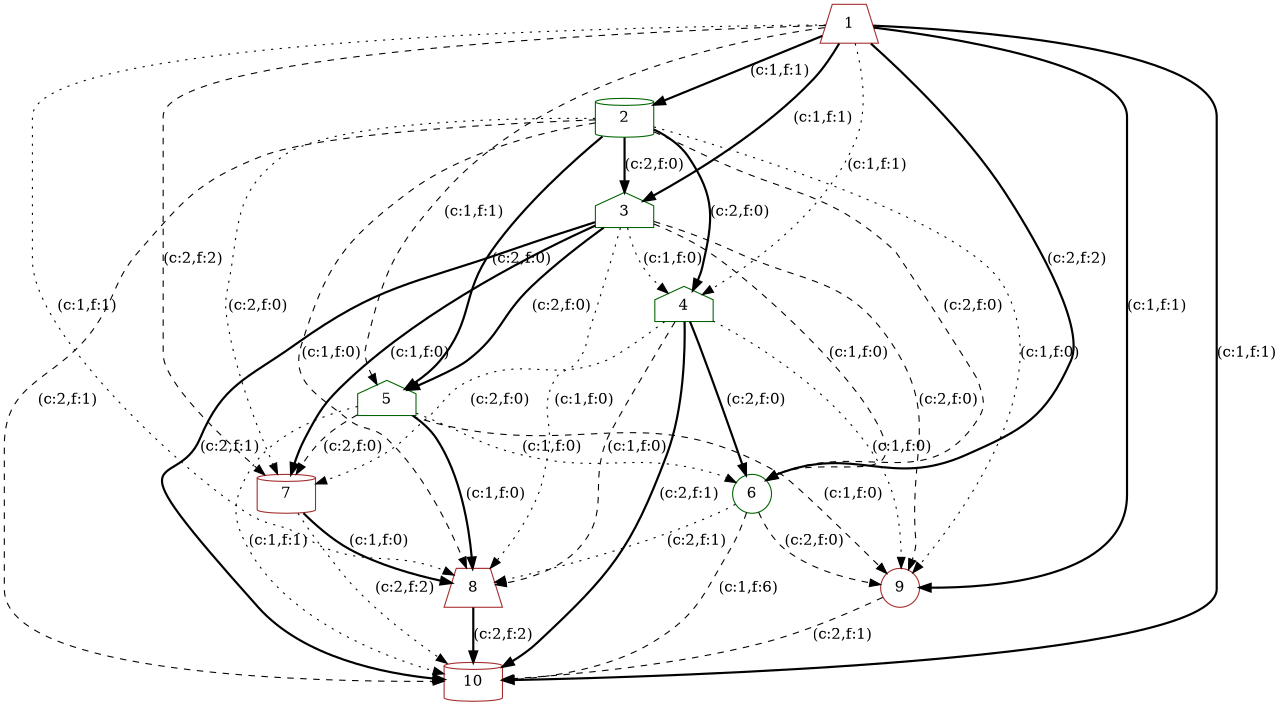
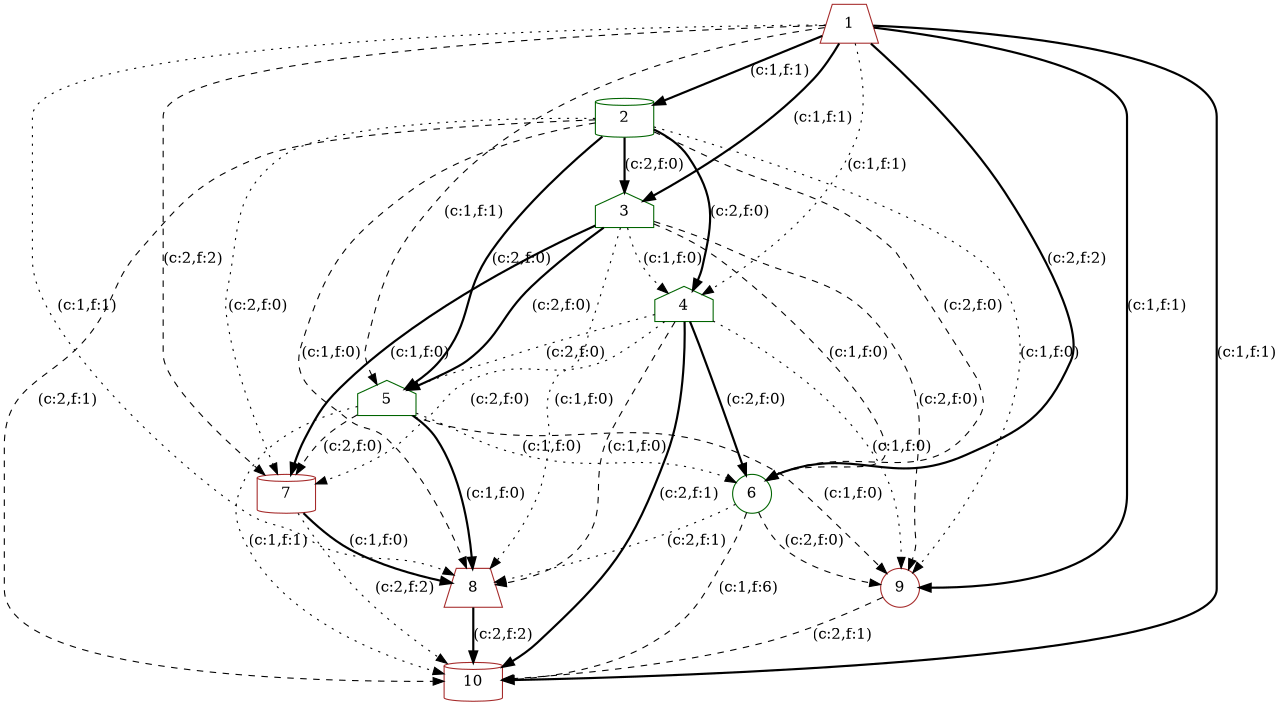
none -> (535, 348)
(211, 416) -> none
